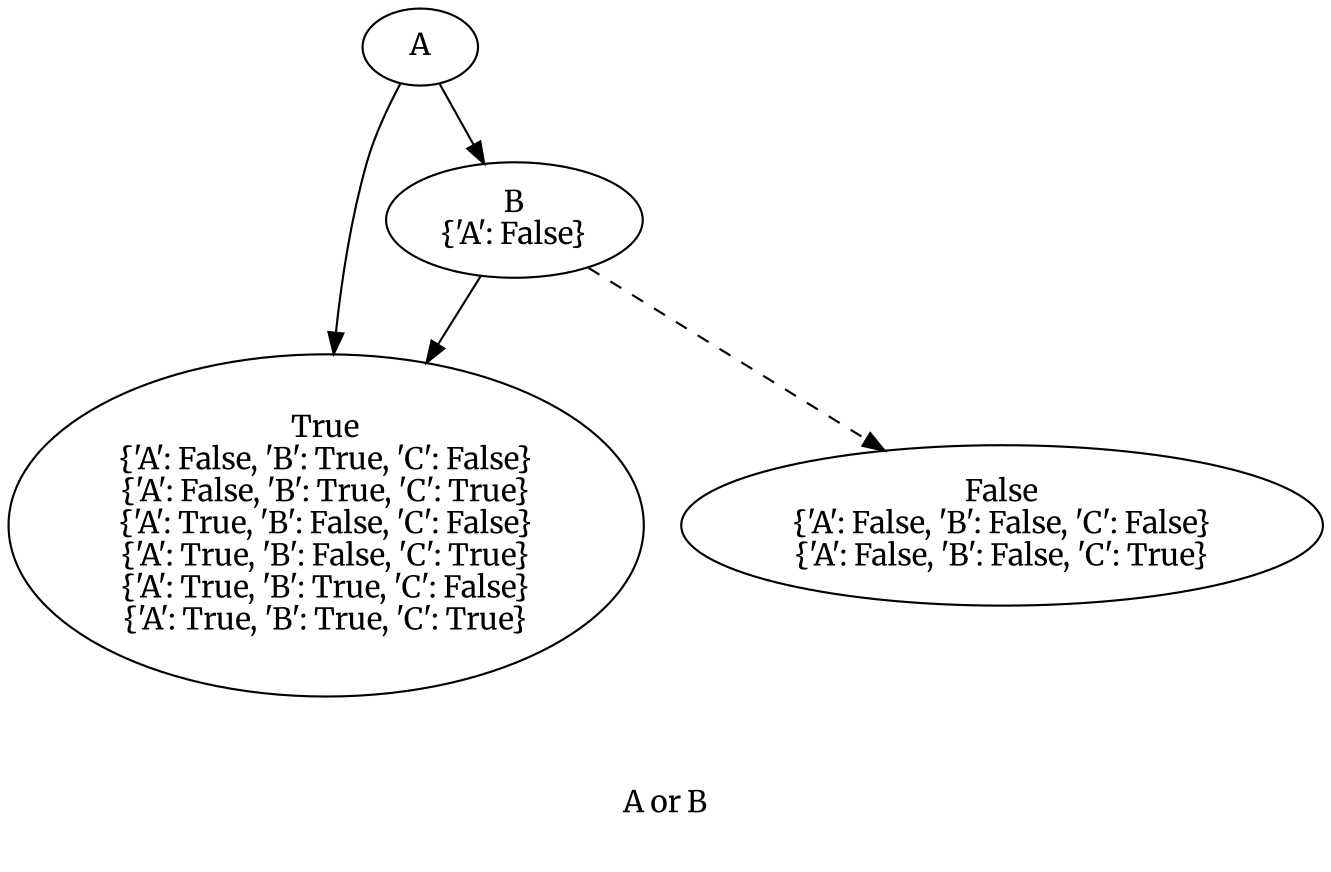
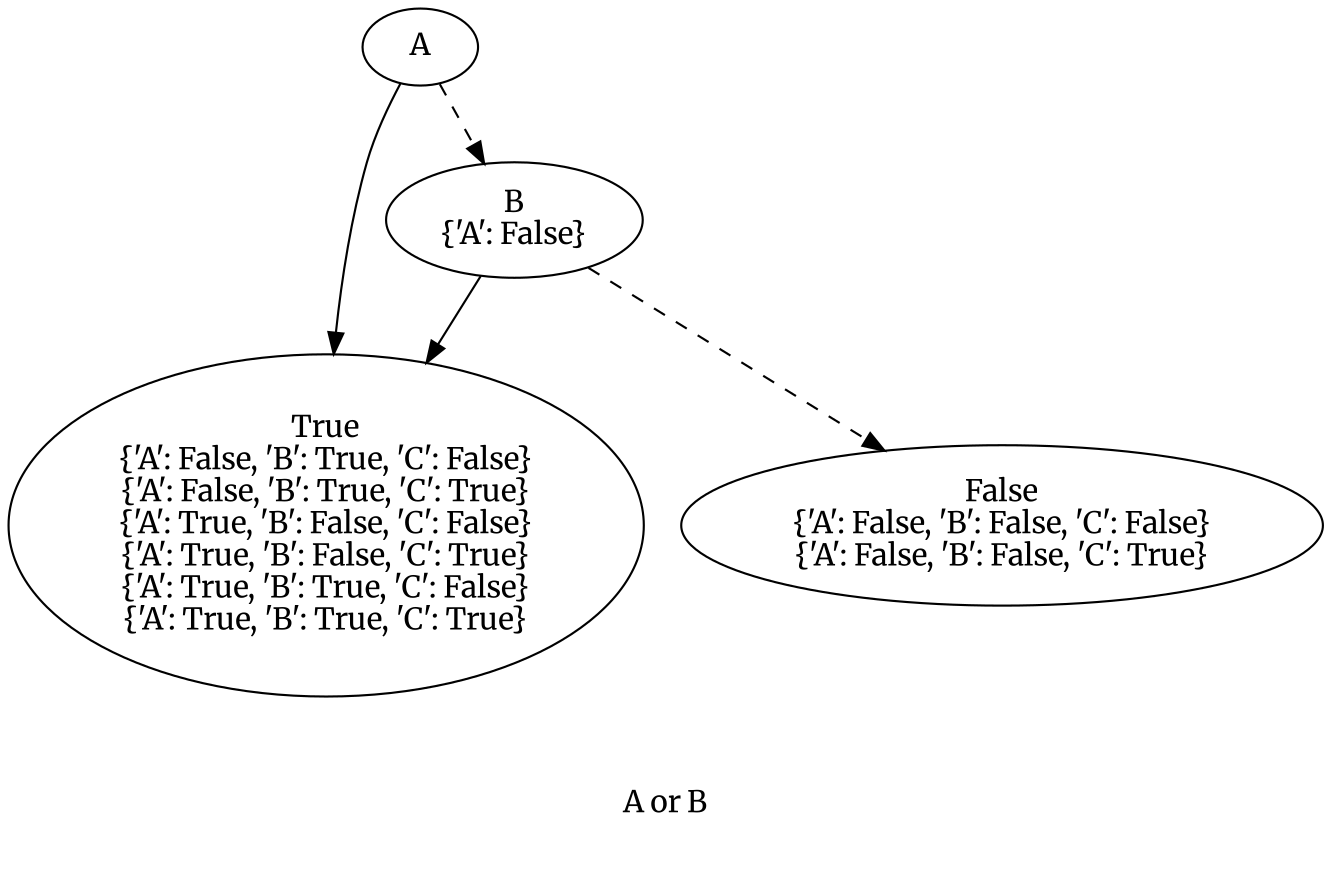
(457, 114) -> (457, 114)
